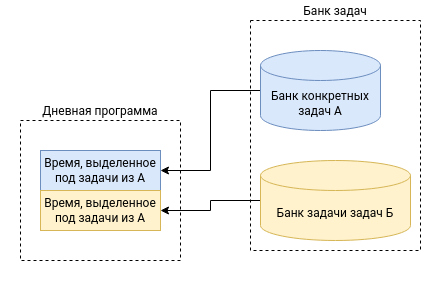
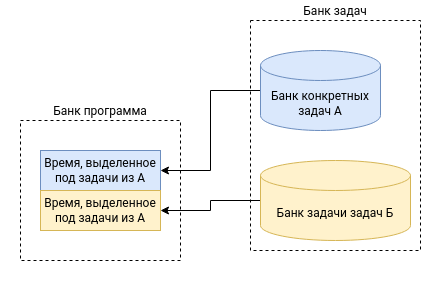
(101, 110) -> (101, 110)
